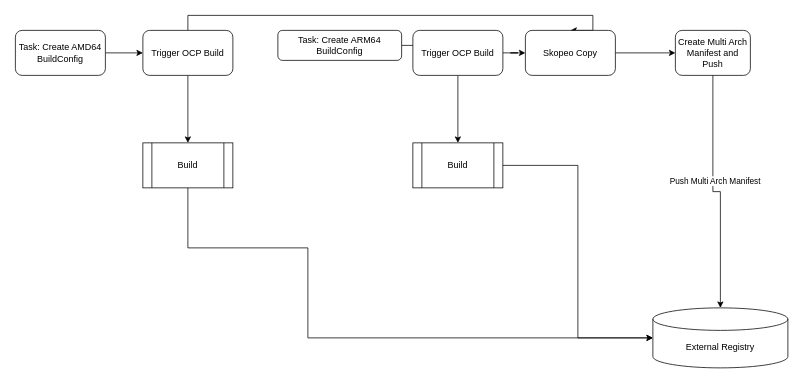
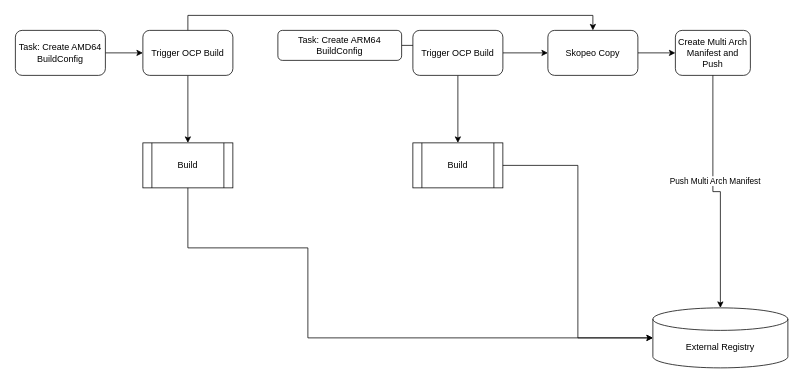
(570, 53) -> (593, 53)
